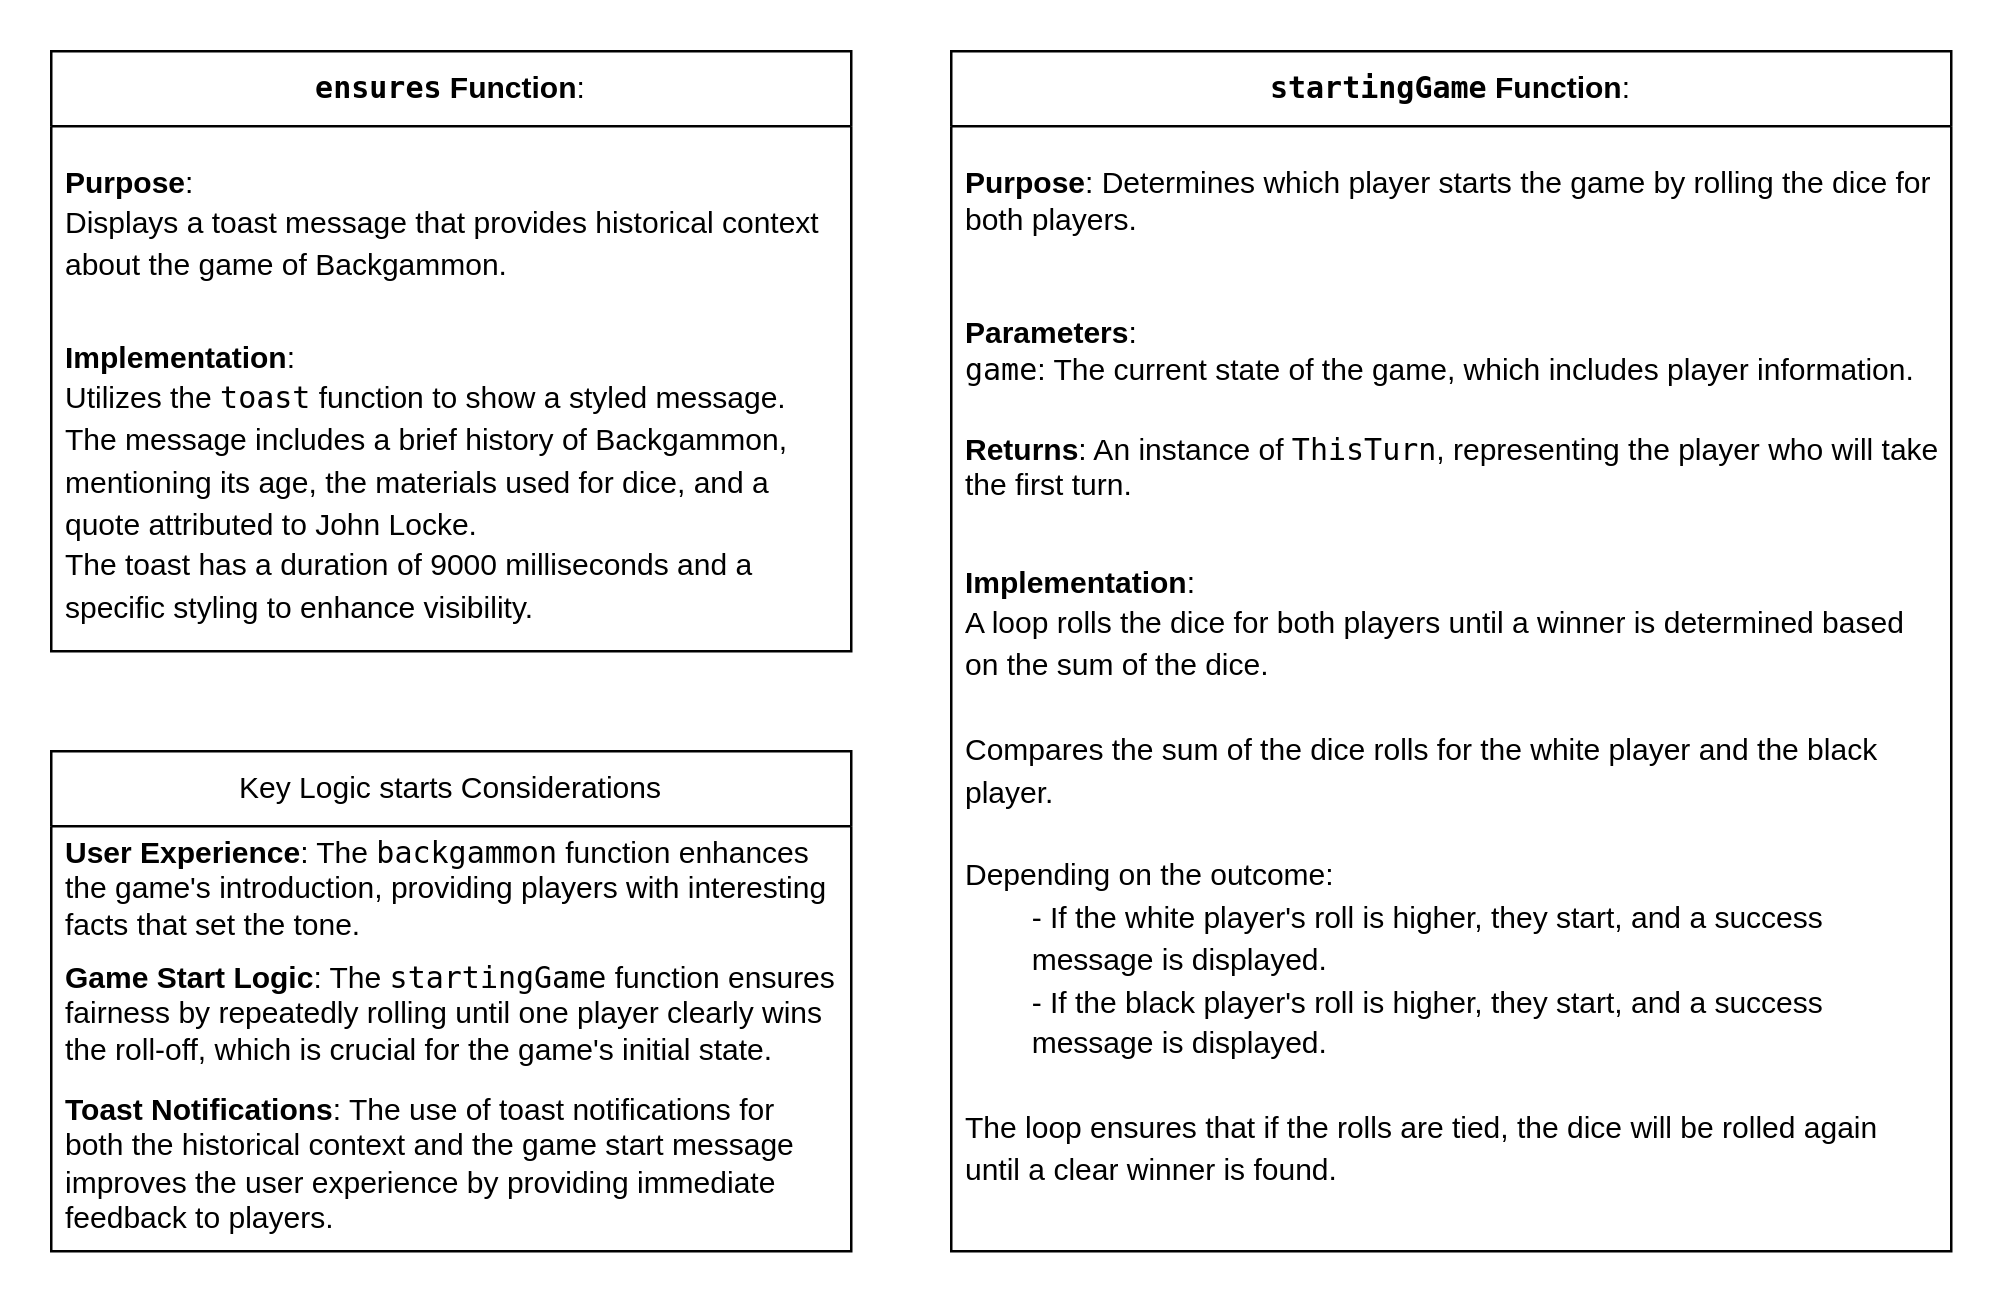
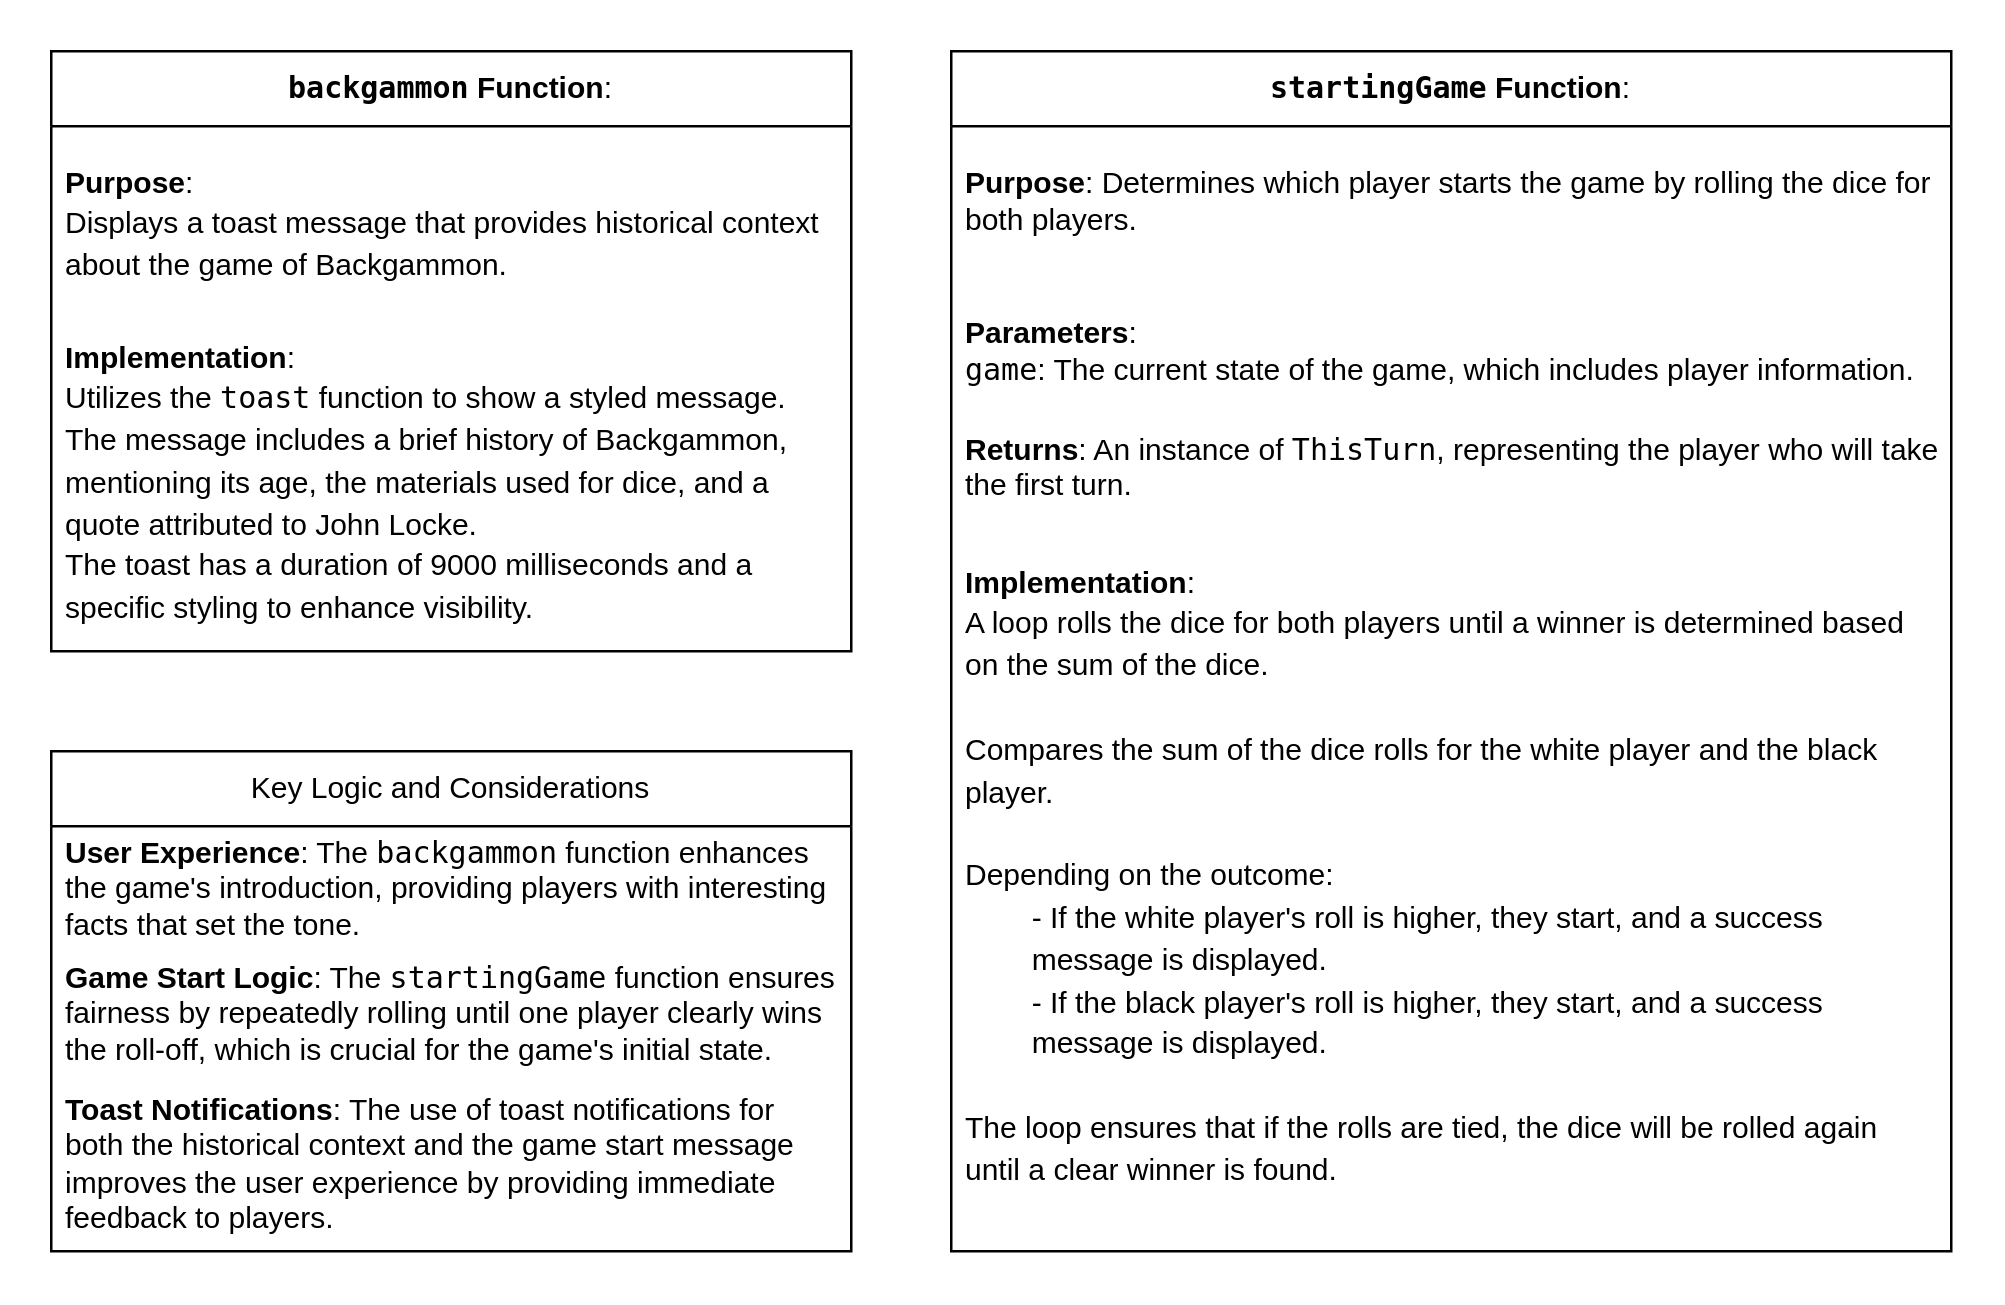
(451, 89) -> (451, 89)
(451, 789) -> (451, 789)
